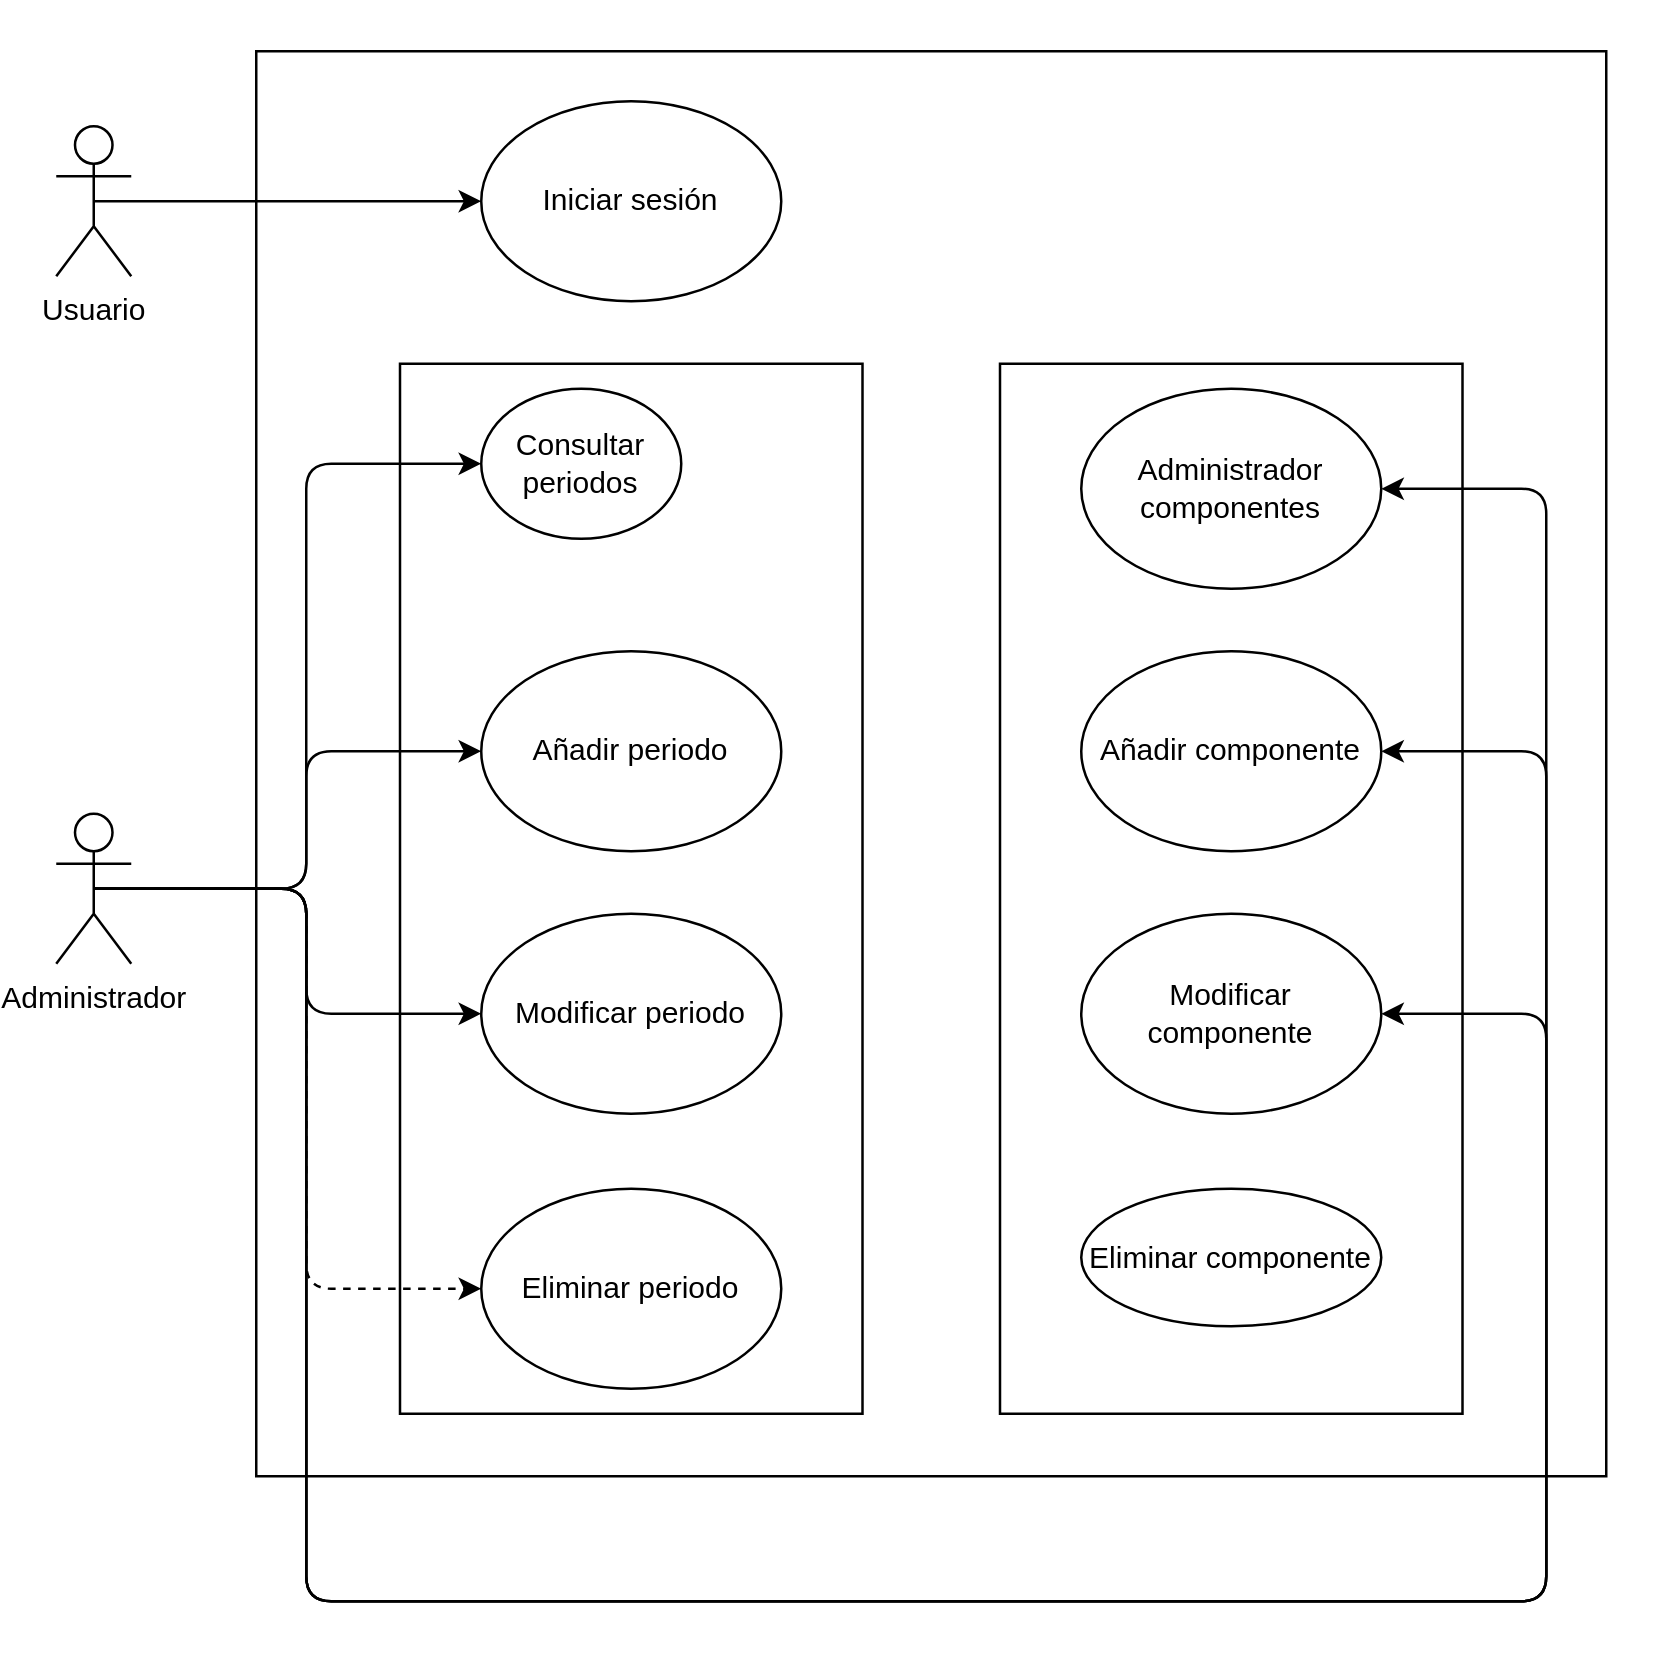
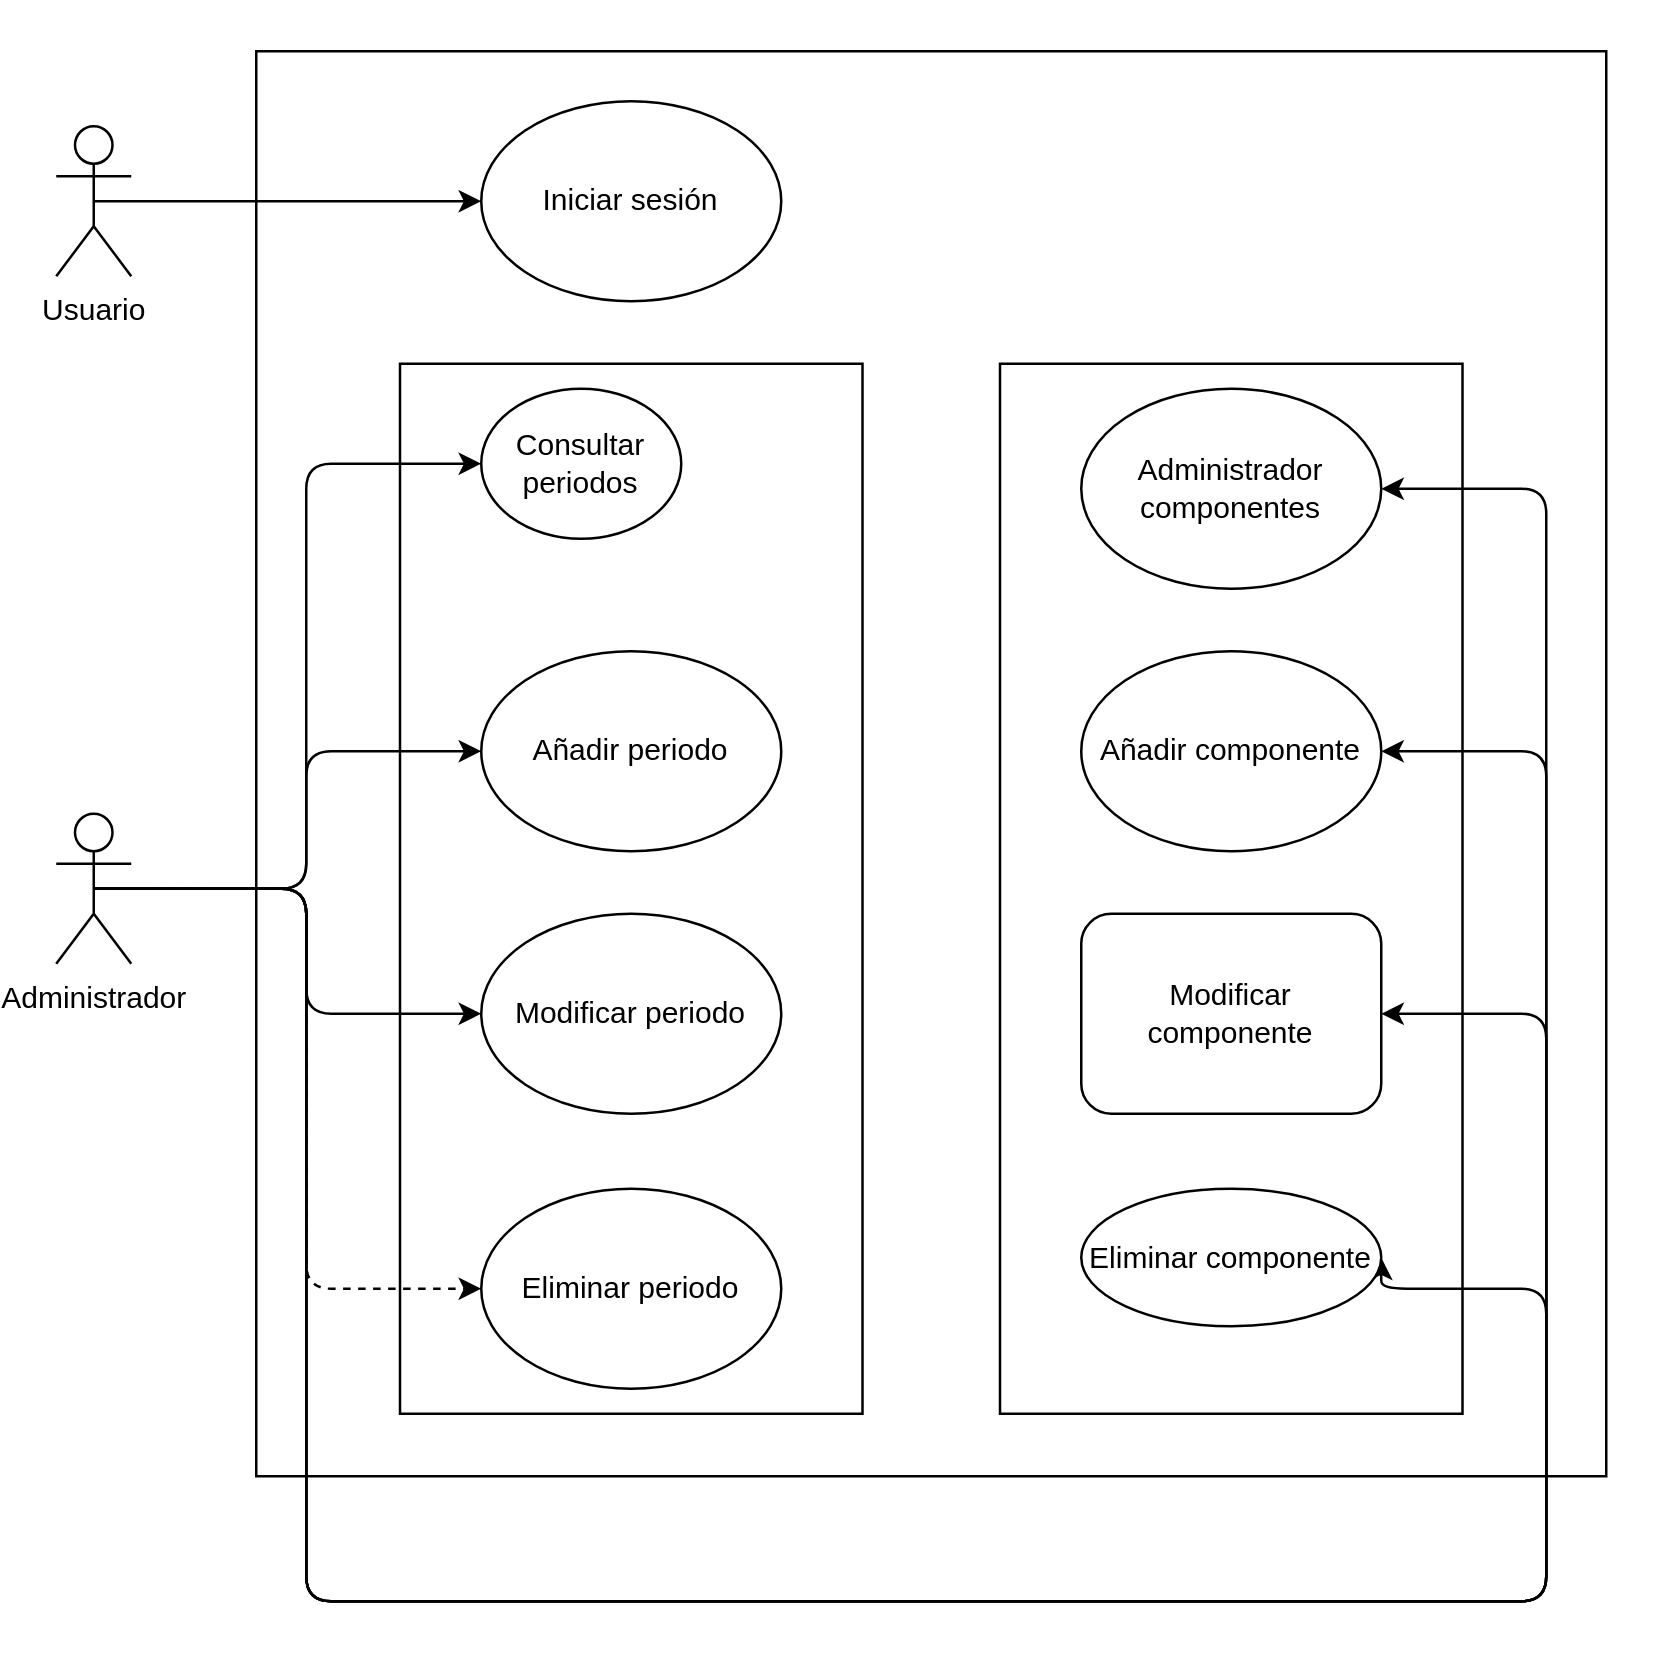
(1231, 1014) -> (1231, 1014)
none -> (1458, 1289)
